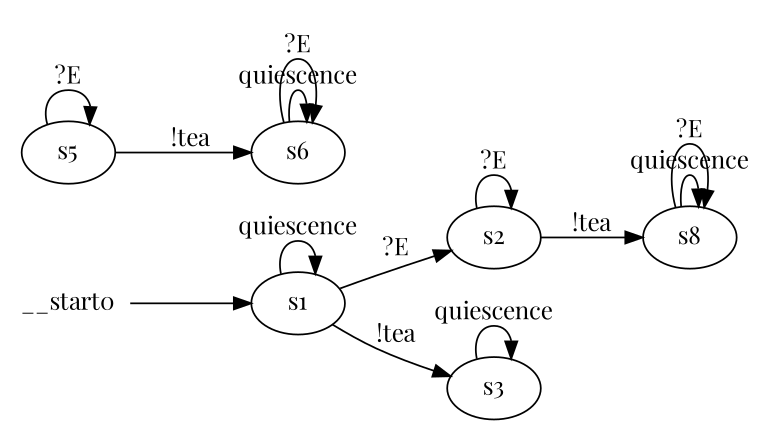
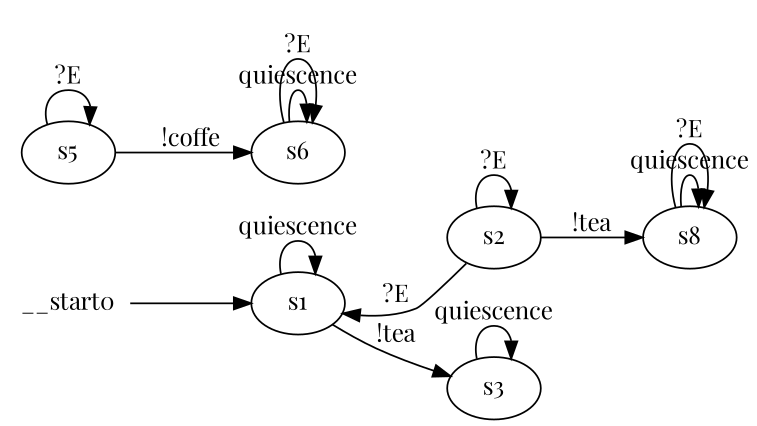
(191, 140) -> (191, 140)
(387, 272) -> (421, 305)
